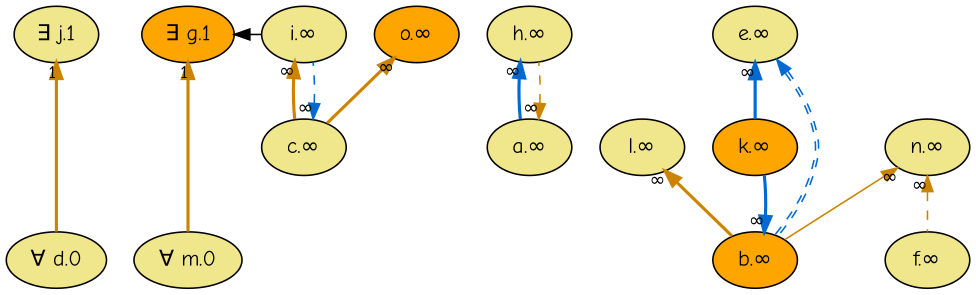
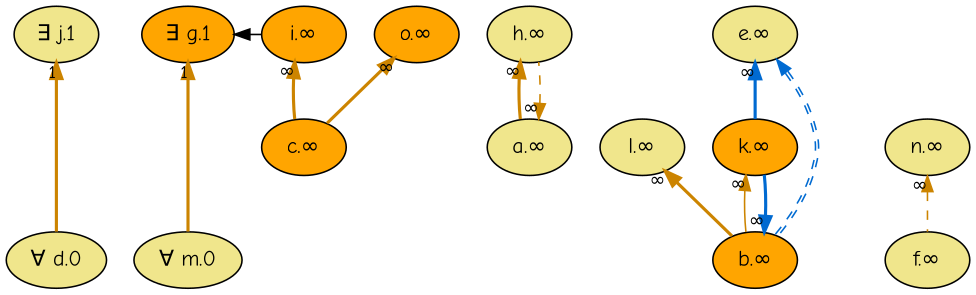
(304, 34) -> (304, 34)
(314, 83) -> none
(519, 99) -> (519, 99)
(304, 147) -> (304, 147)
(834, 208) -> (745, 211)
